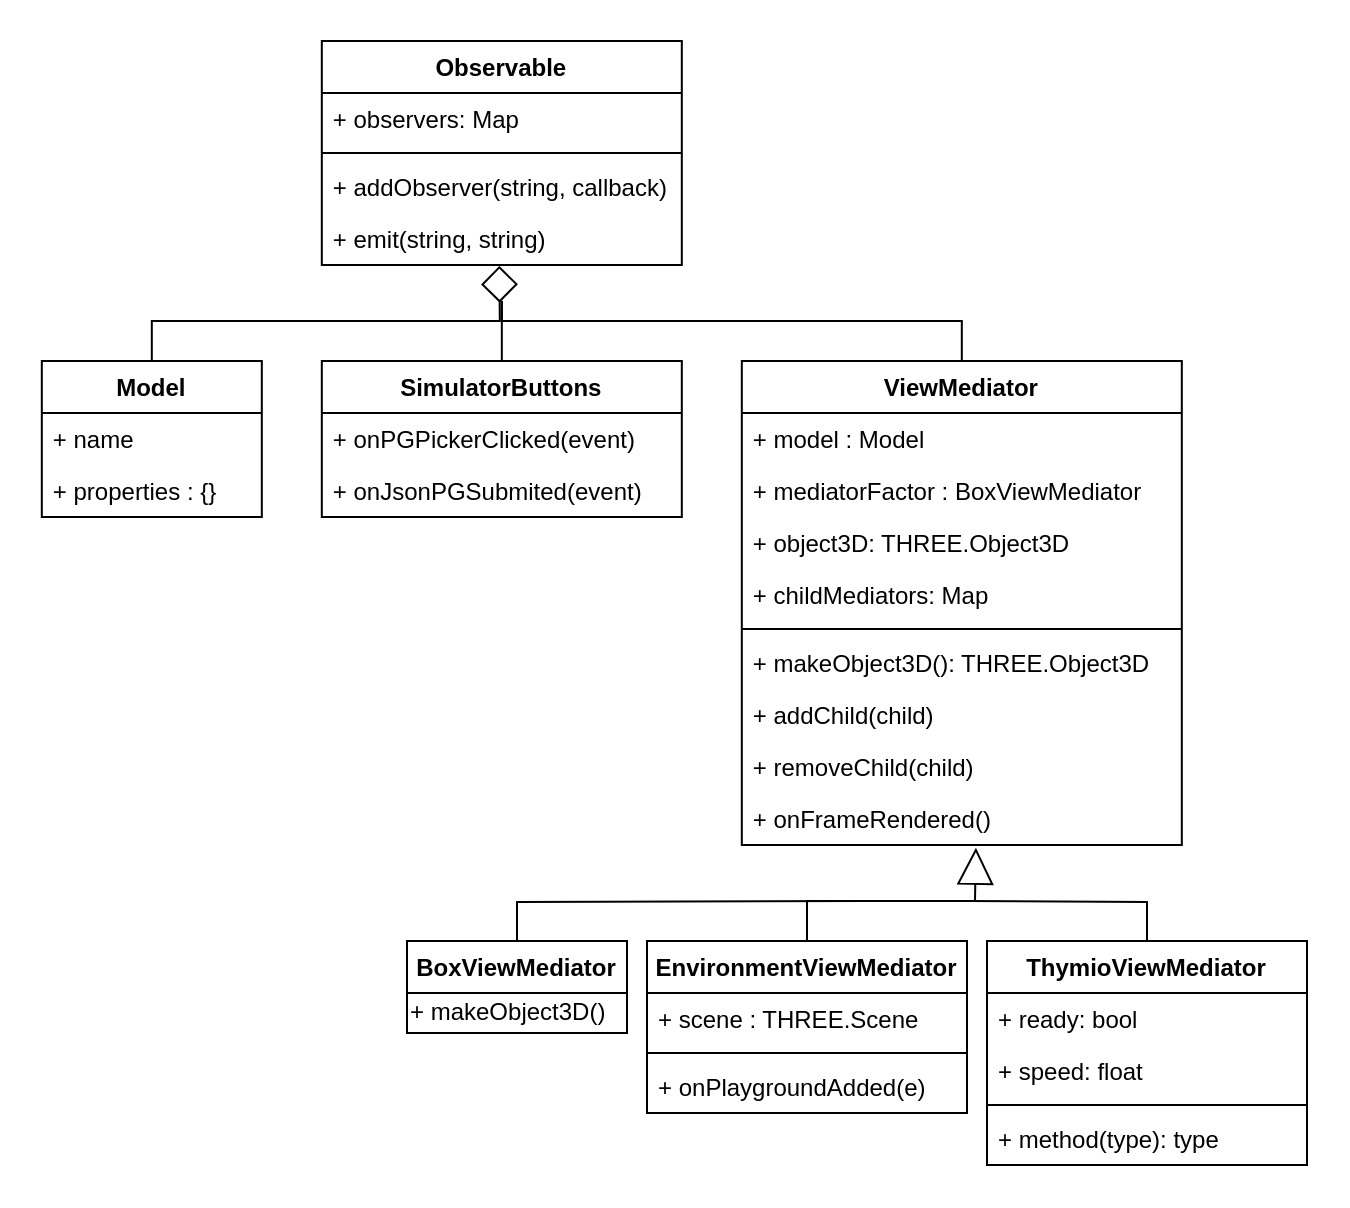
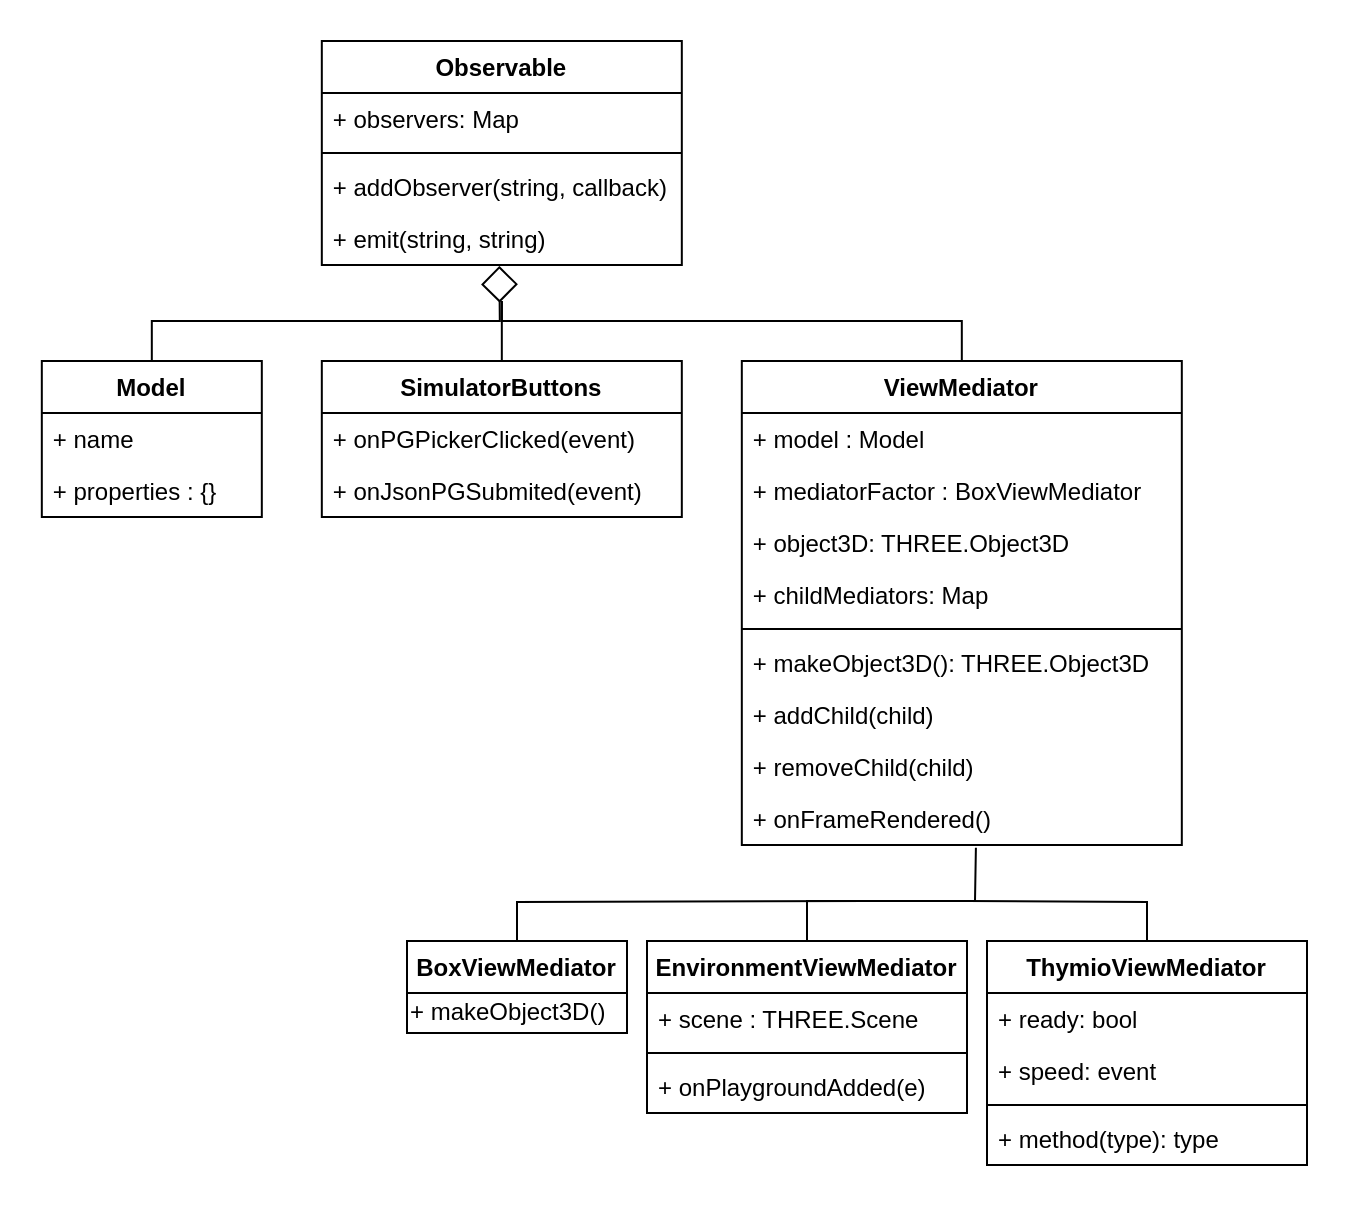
(975, 885) -> (976, 868)
(1080, 1072) -> (1083, 1072)
